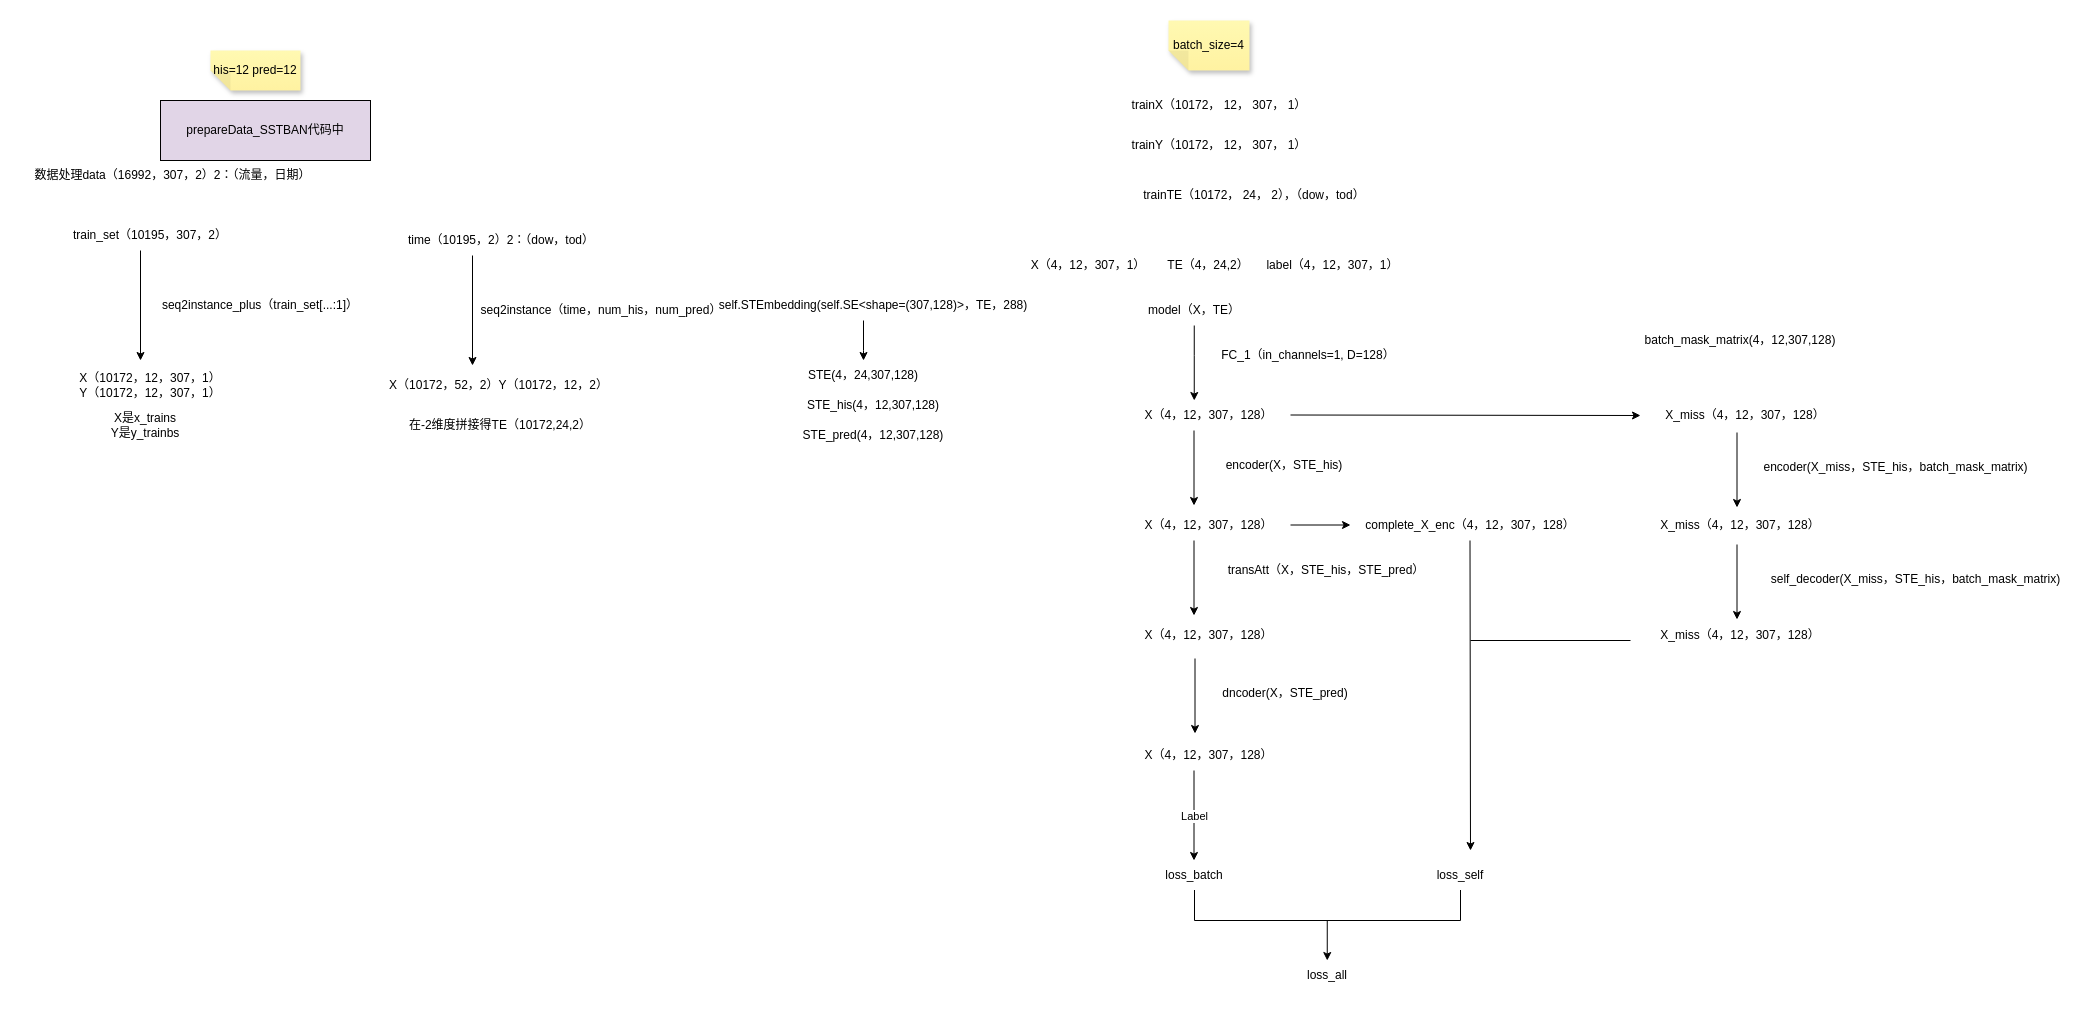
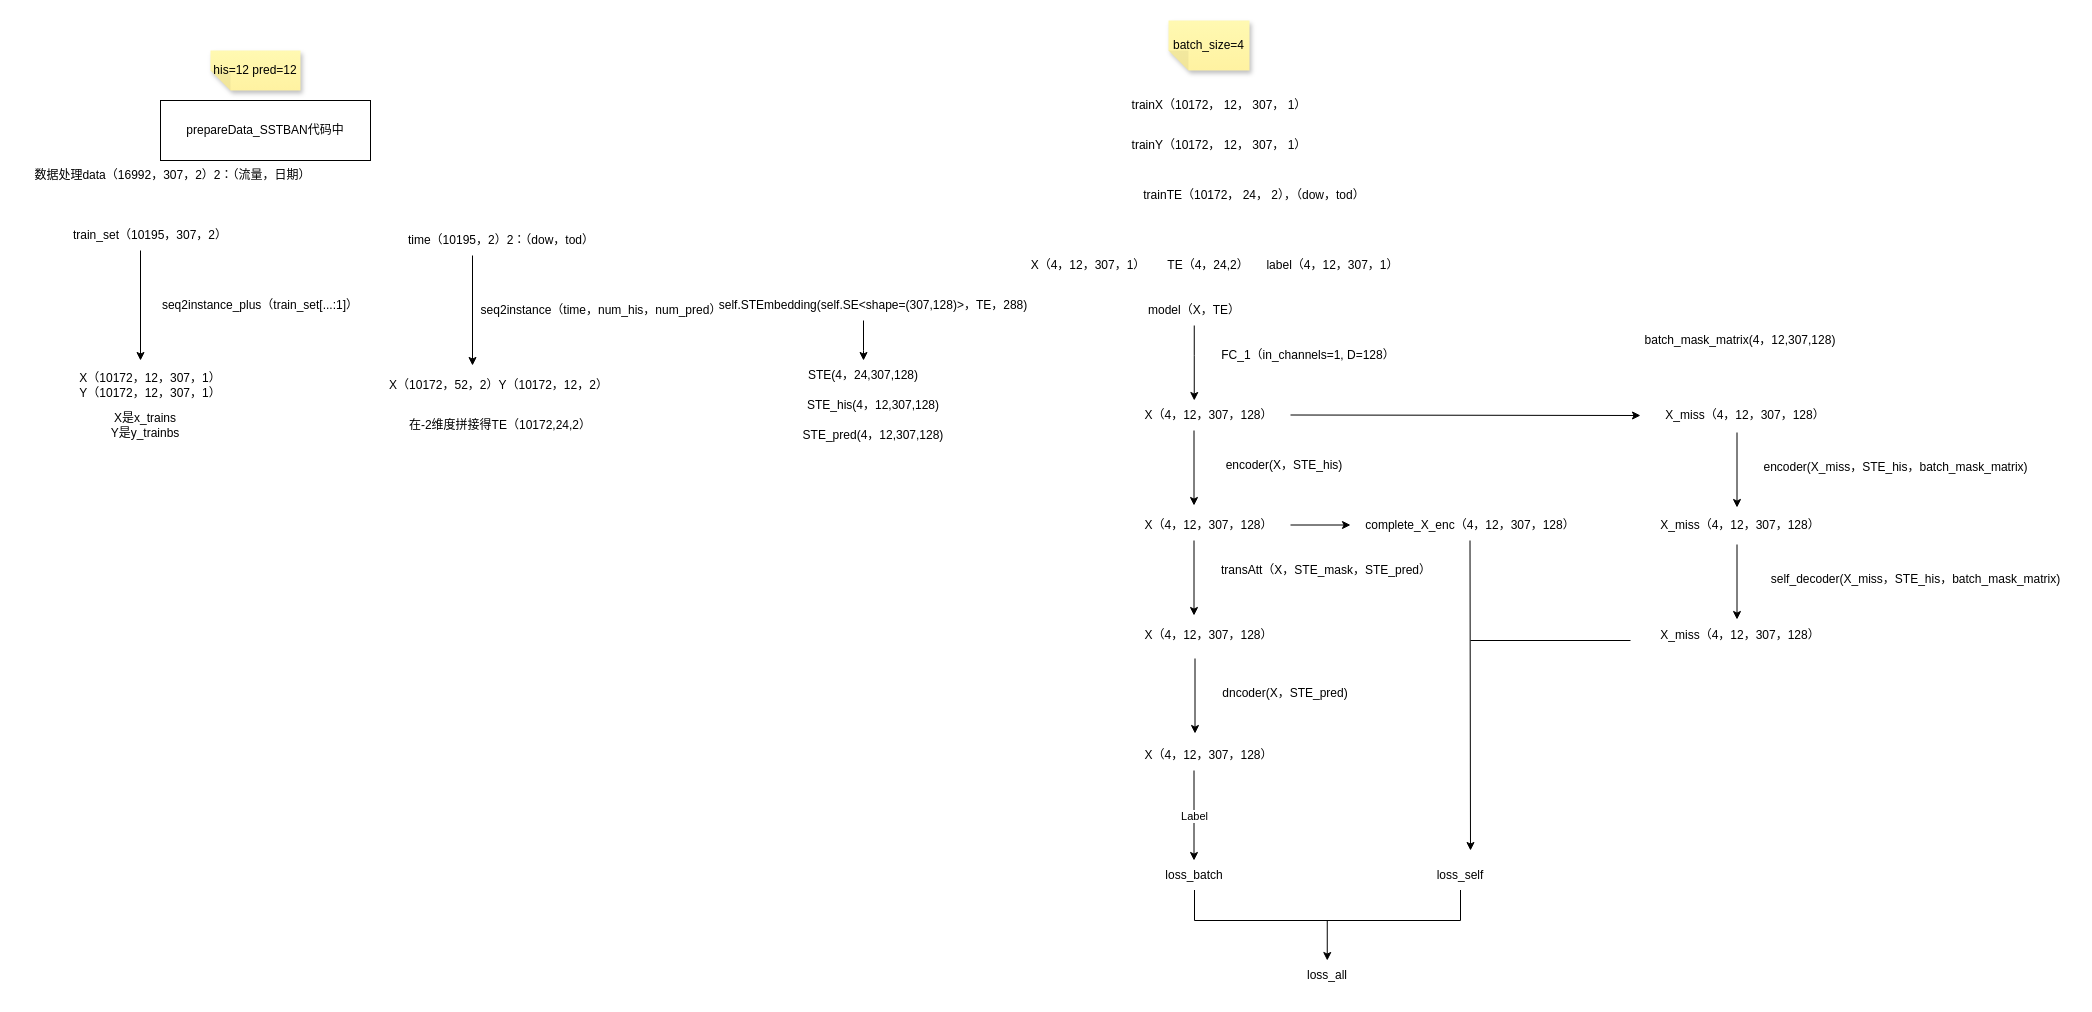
(266, 131) -> (266, 131)
(1327, 571) -> (1327, 571)
